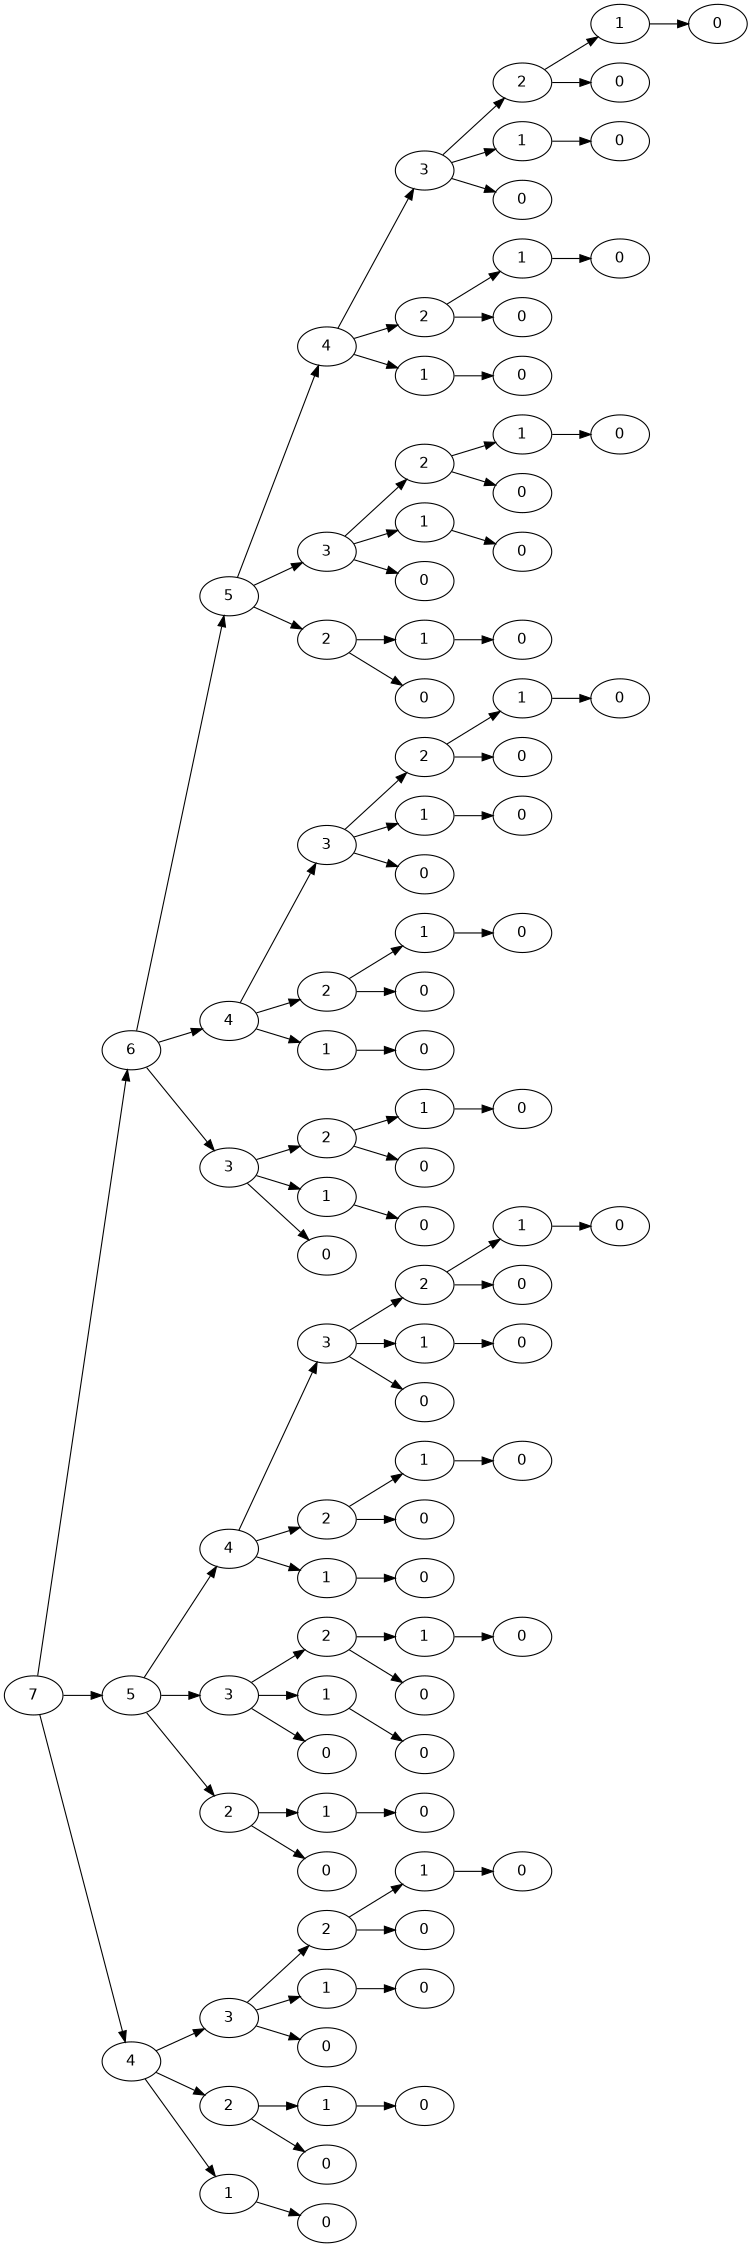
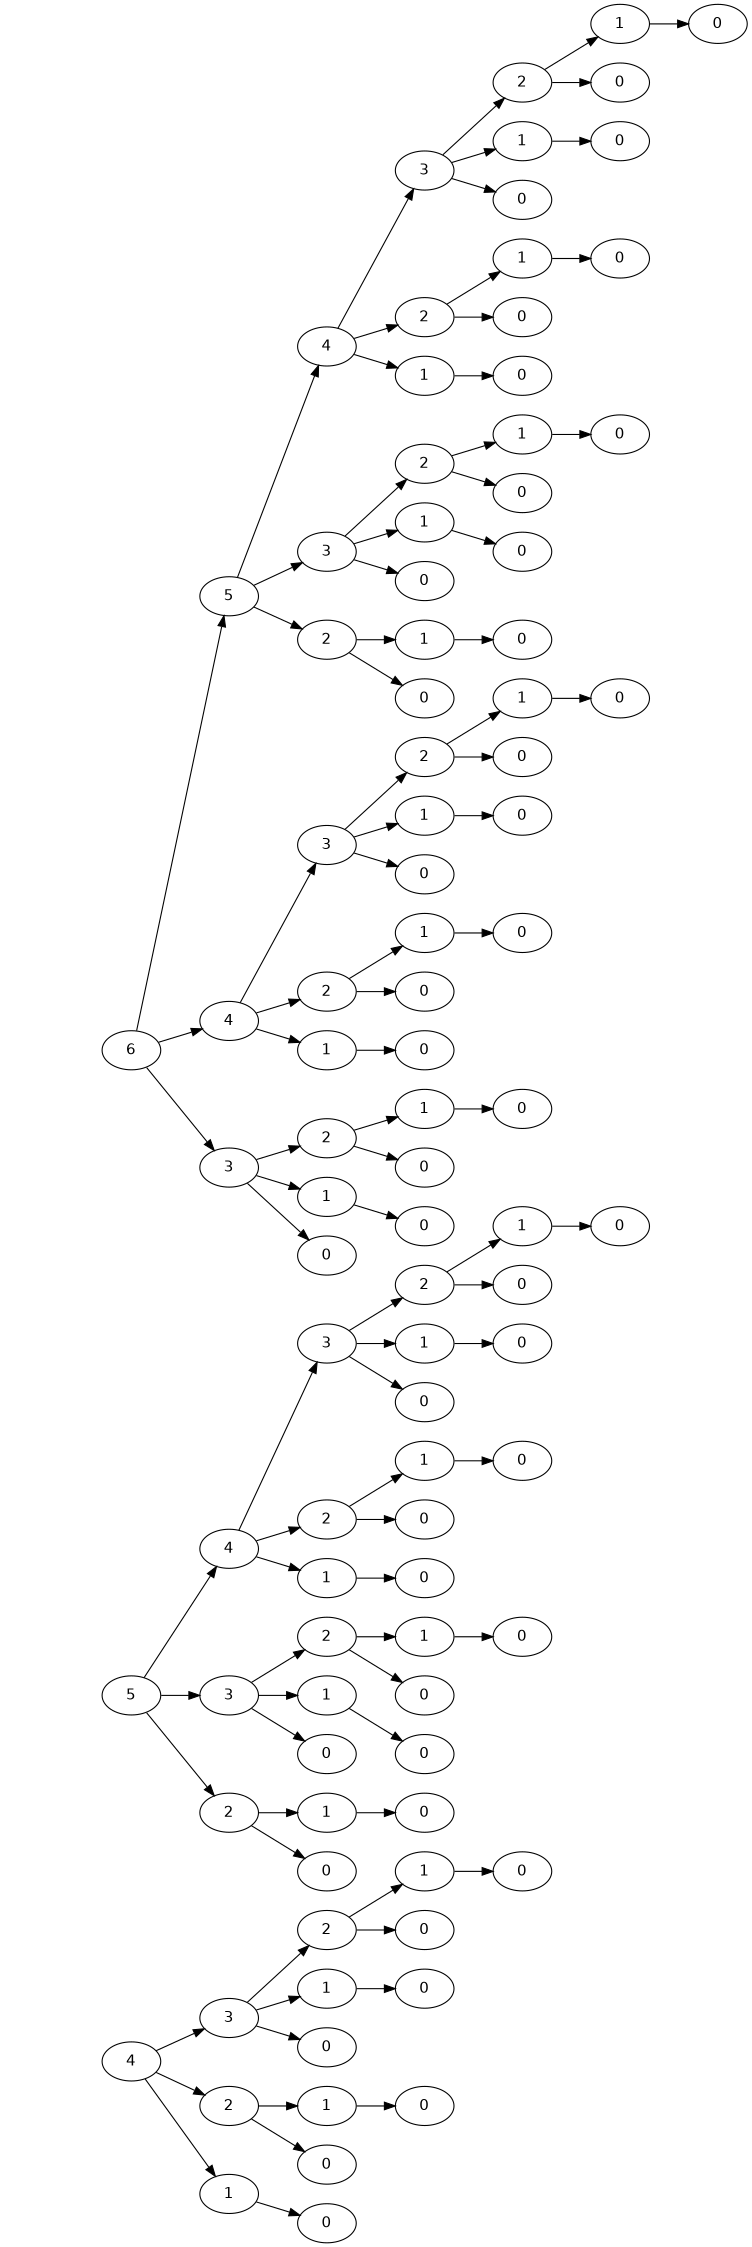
(34, 1695) -> none
